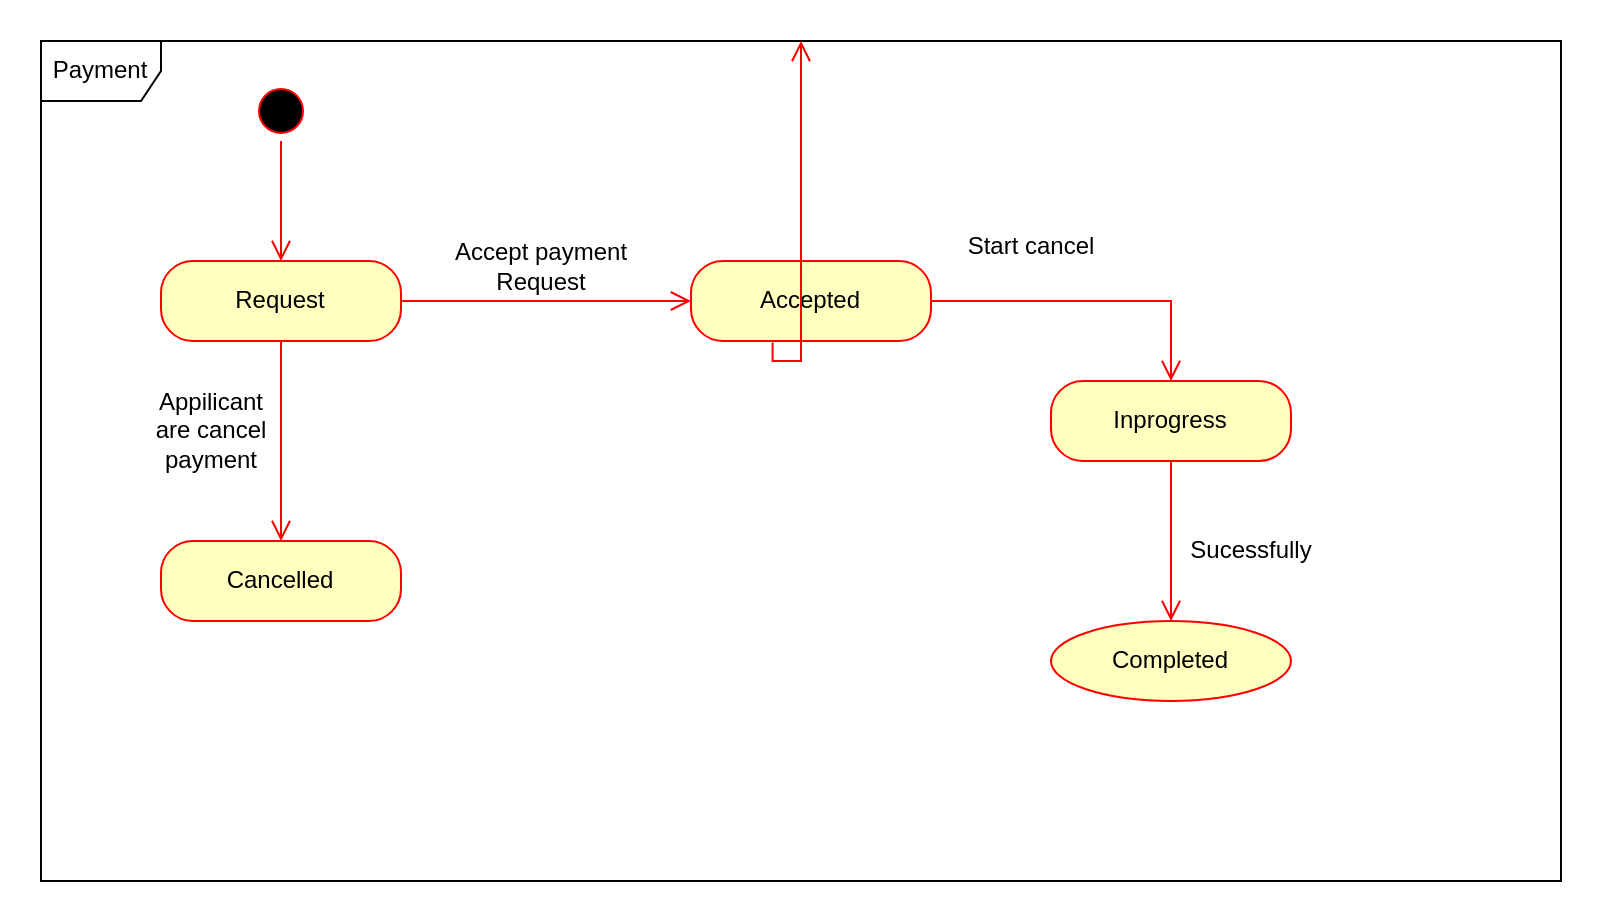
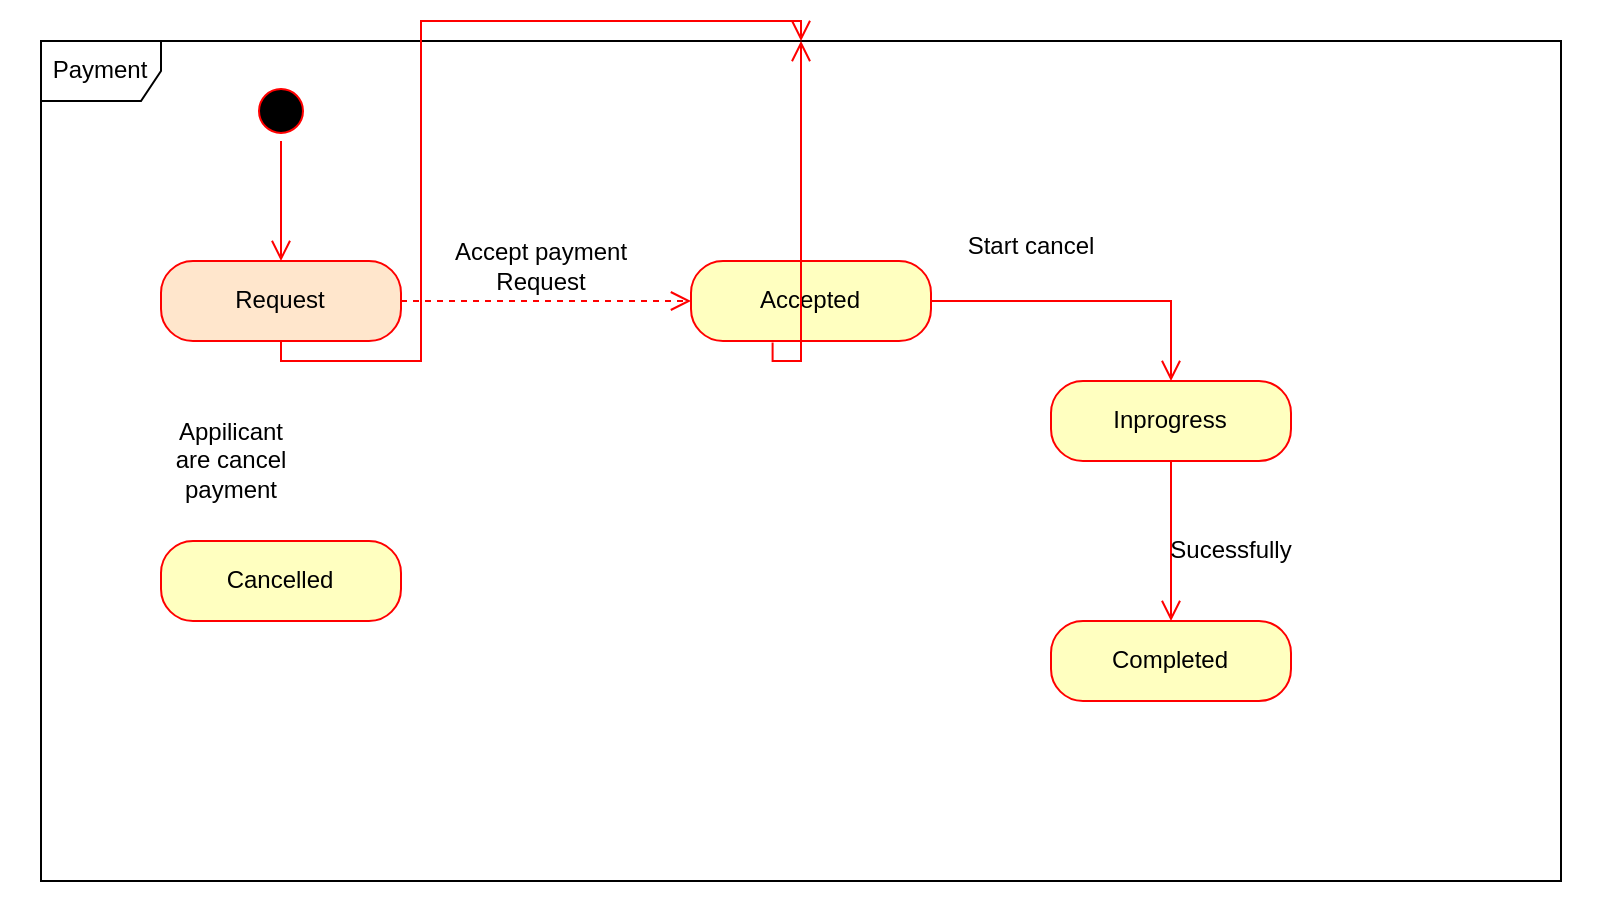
(281, 301) -> (281, 301)
(545, 301) -> (545, 301)
(211, 431) -> (231, 461)
(281, 447) -> (421, 65)
(1251, 551) -> (1231, 551)
(1171, 661) -> (1171, 661)
